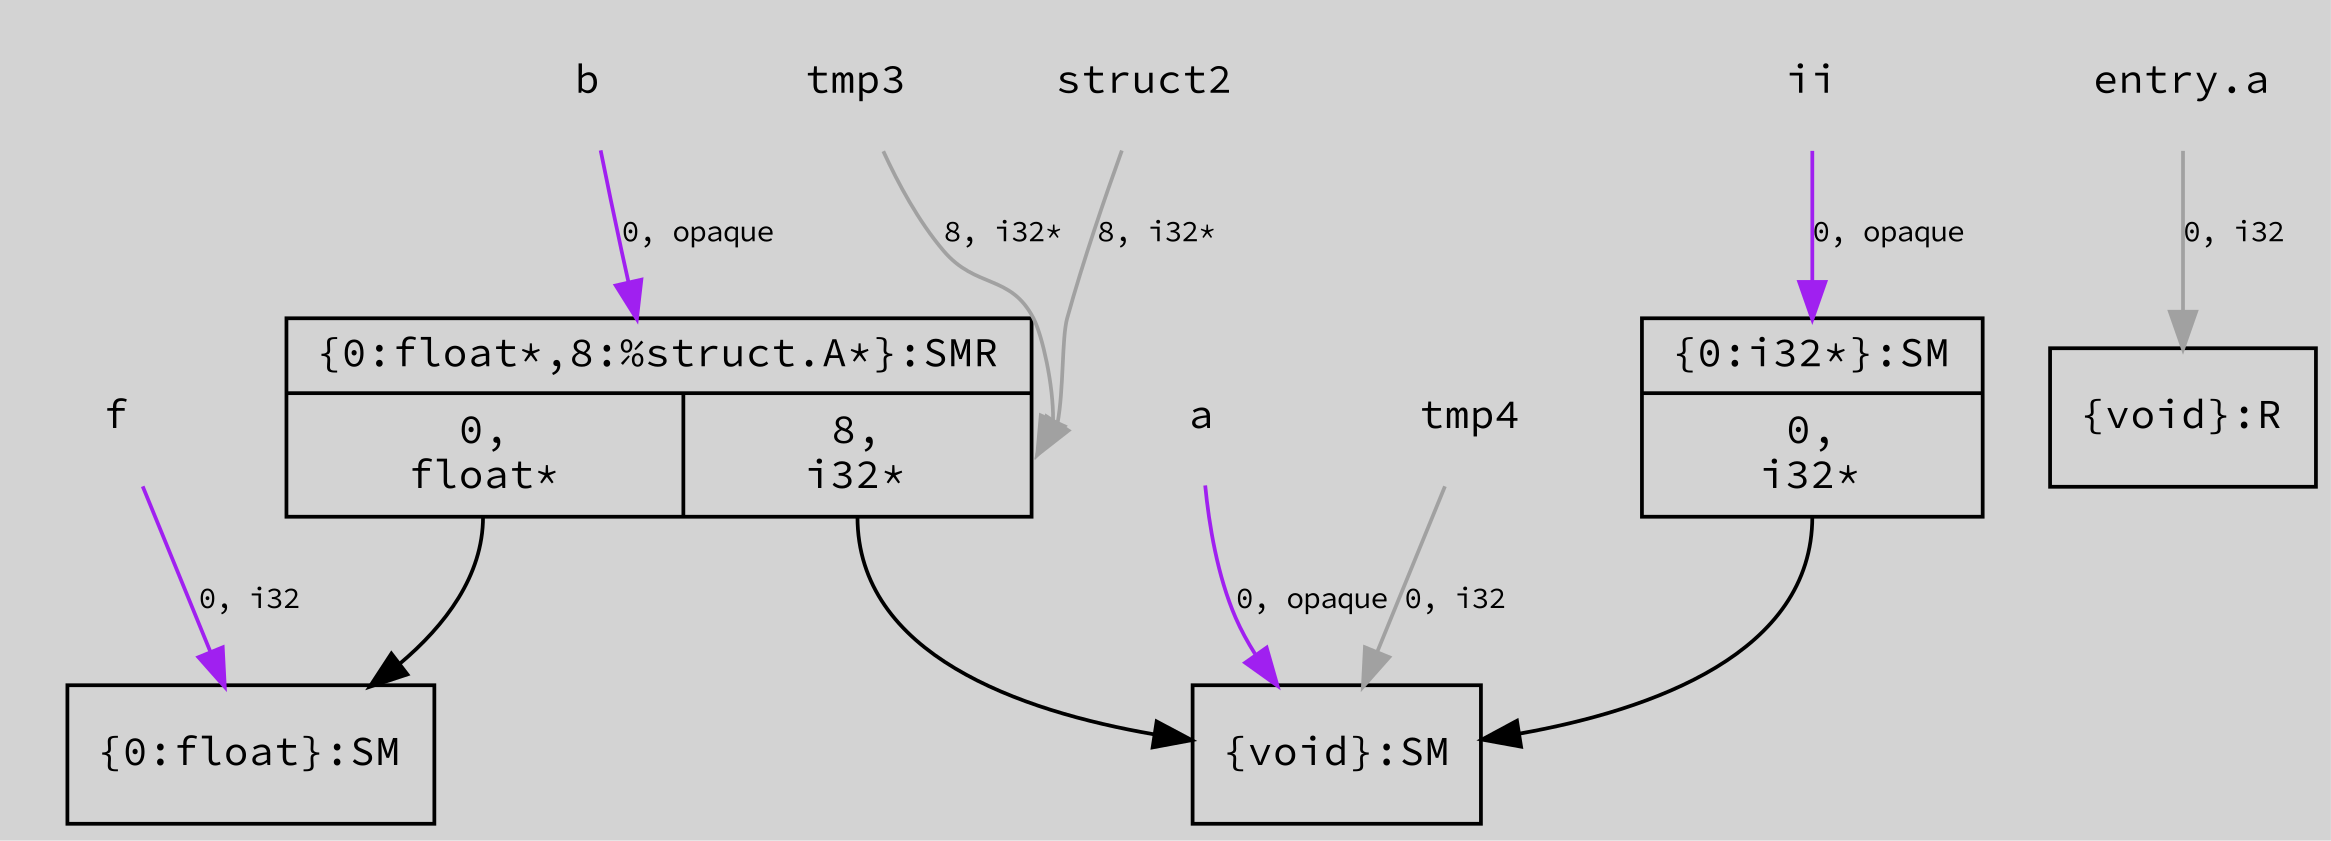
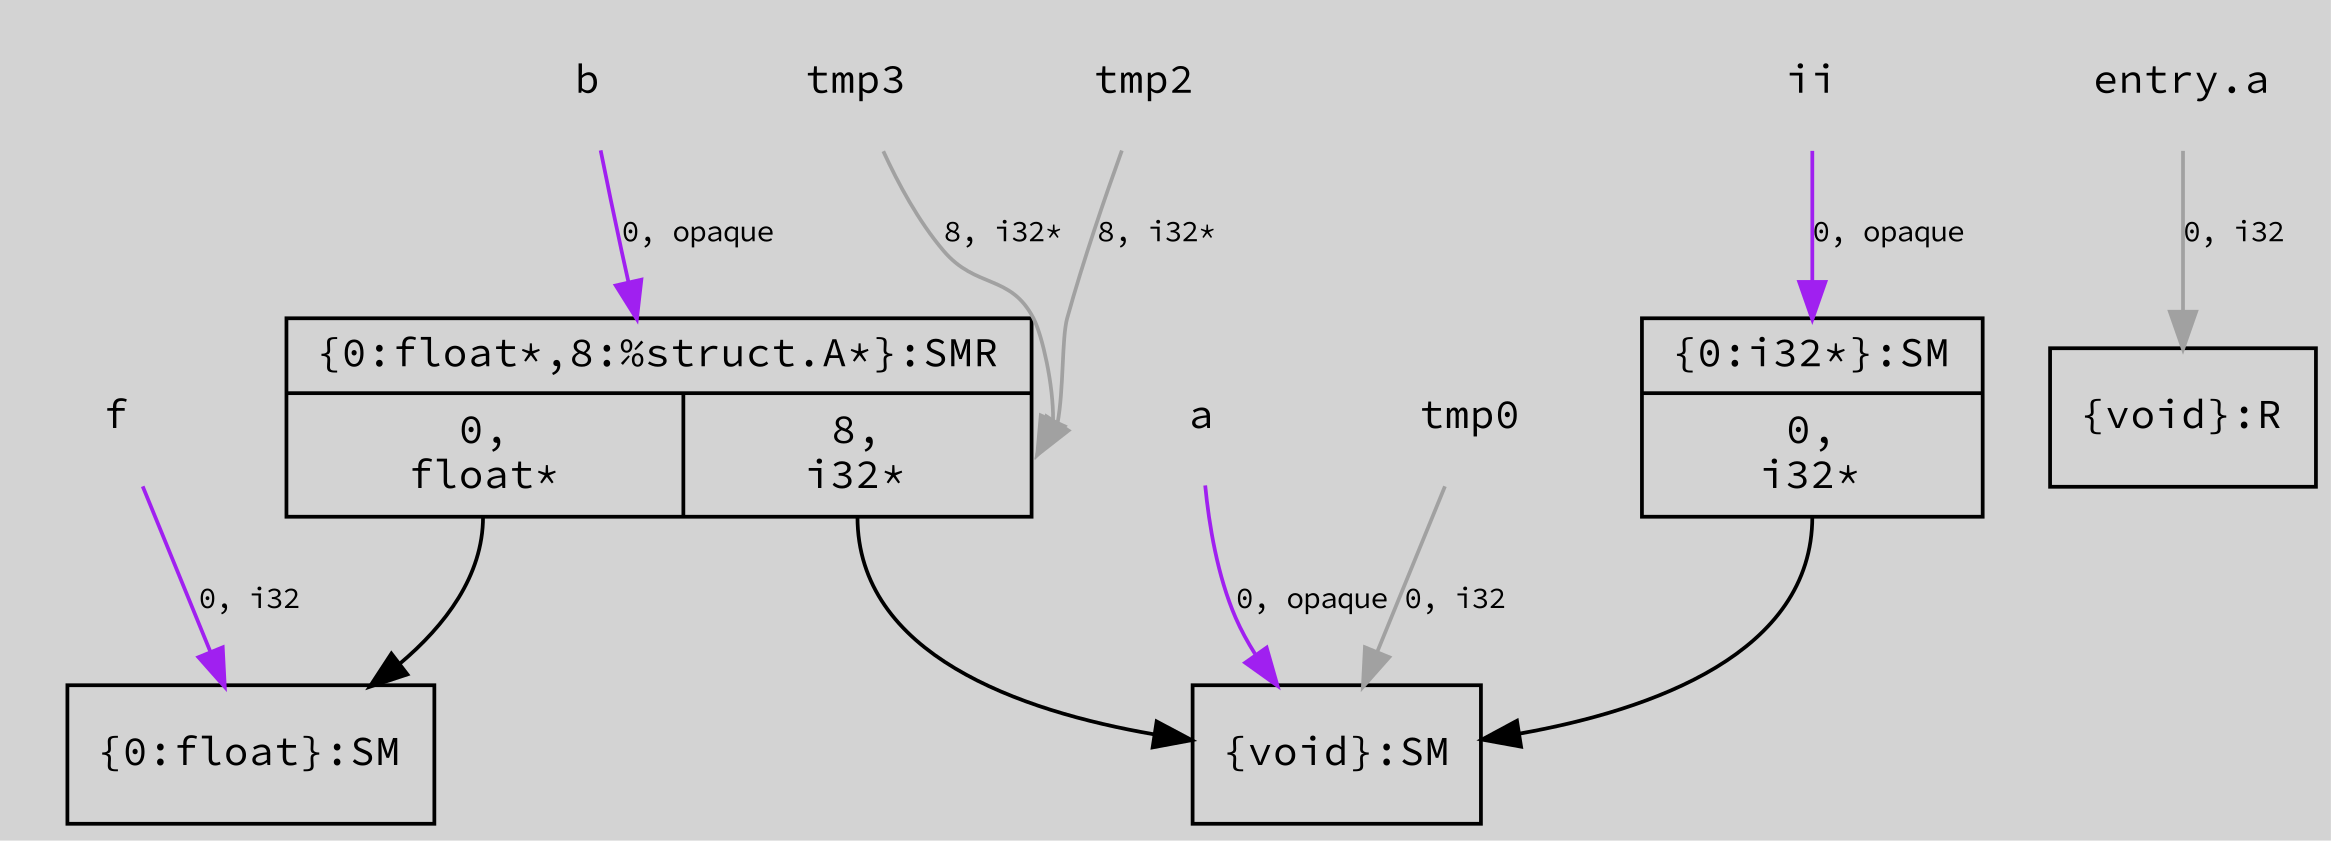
(1146, 82) -> (1146, 82)
(1472, 418) -> (1472, 418)
